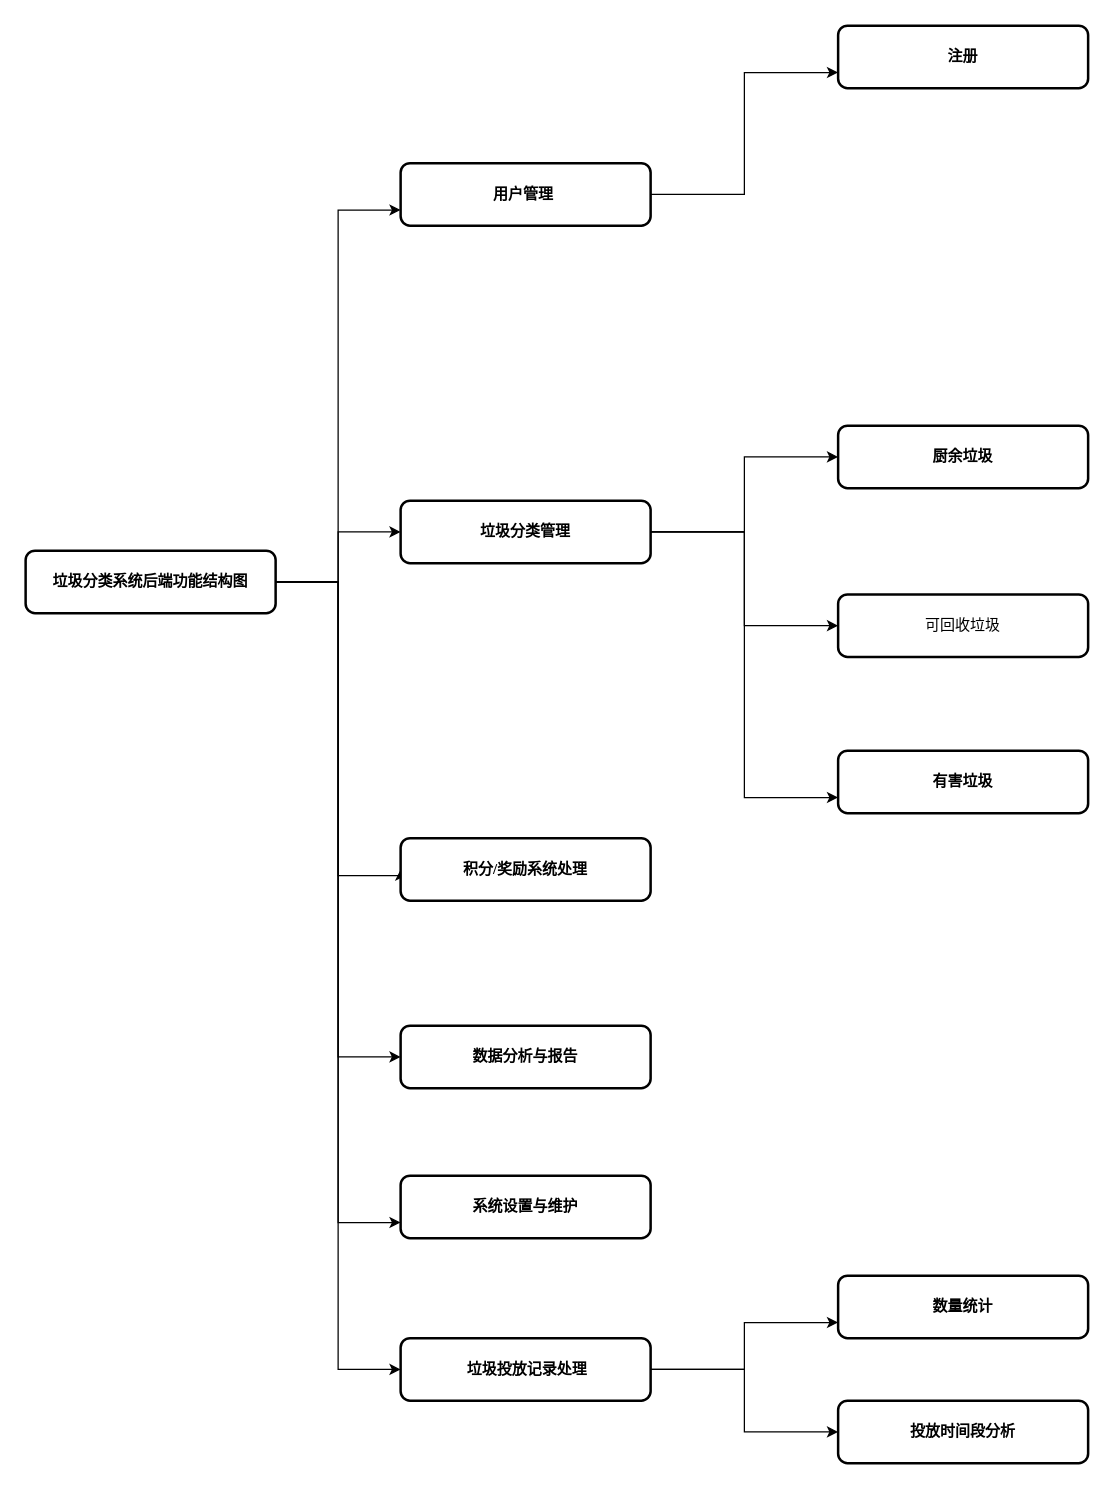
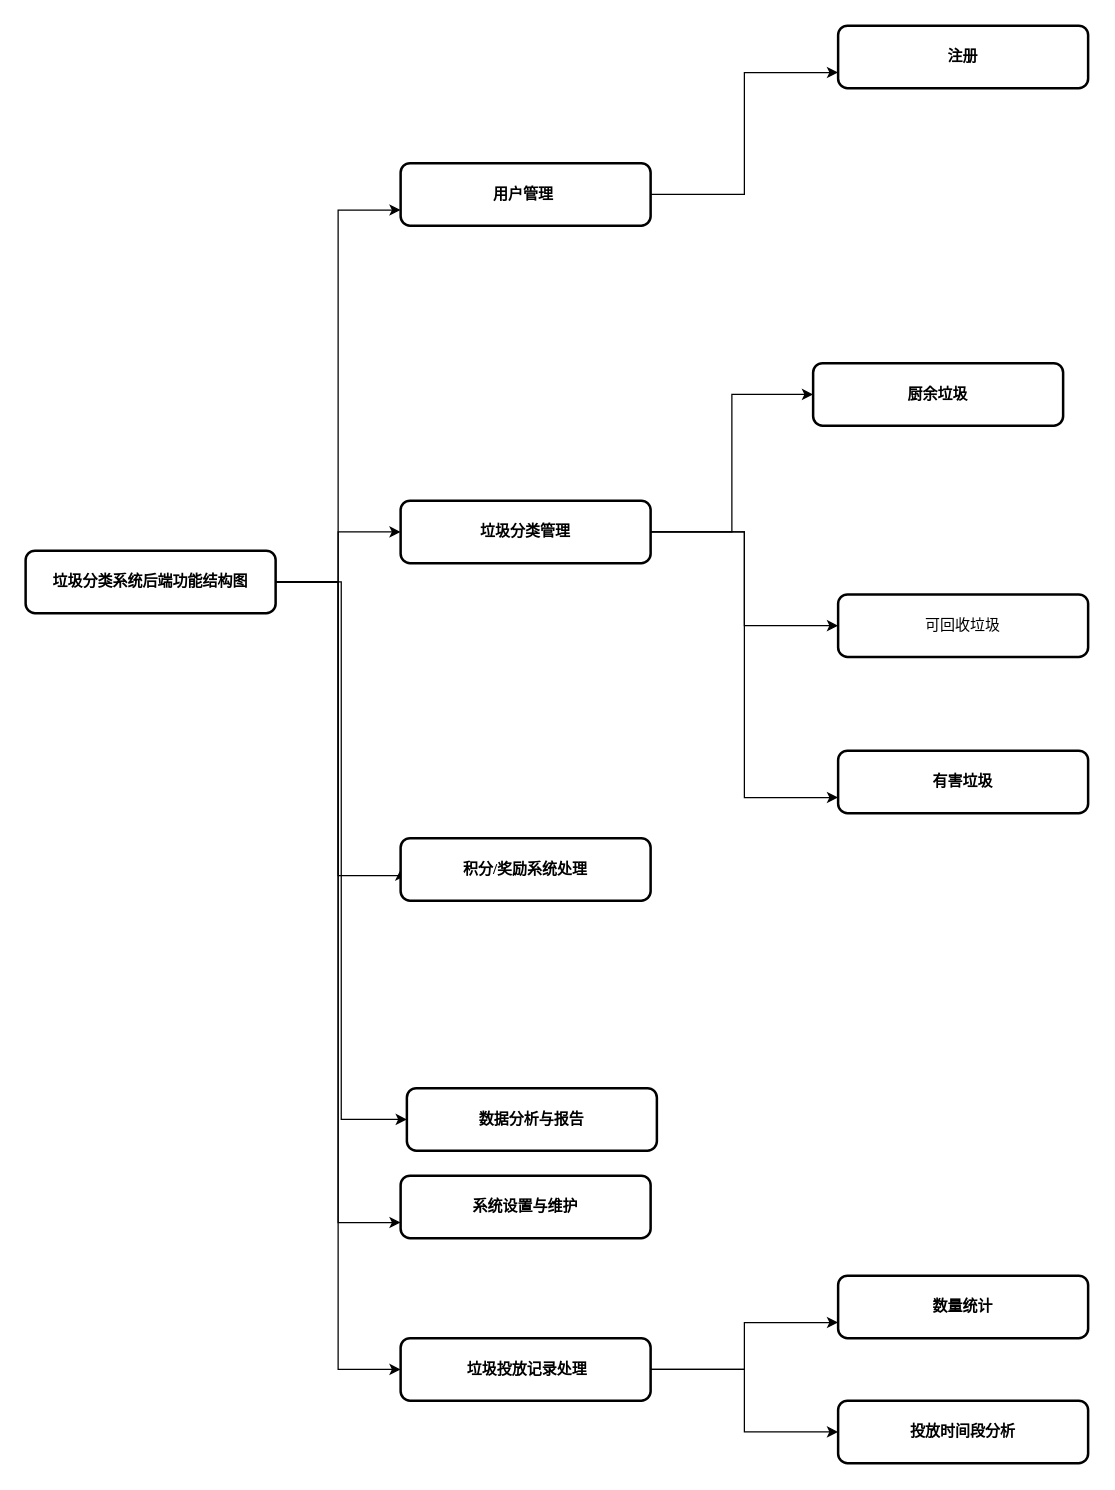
(963, 457) -> (938, 394)
(526, 1057) -> (532, 1119)
